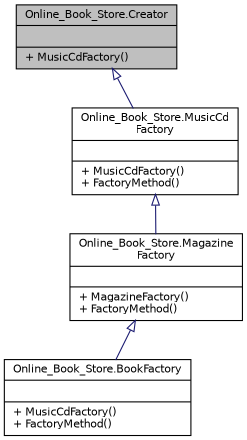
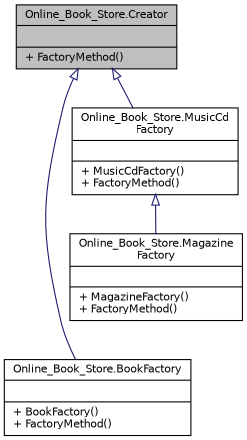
(77, 57) -> (74, 57)
(123, 345) -> (46, 219)
(65, 412) -> (56, 412)
